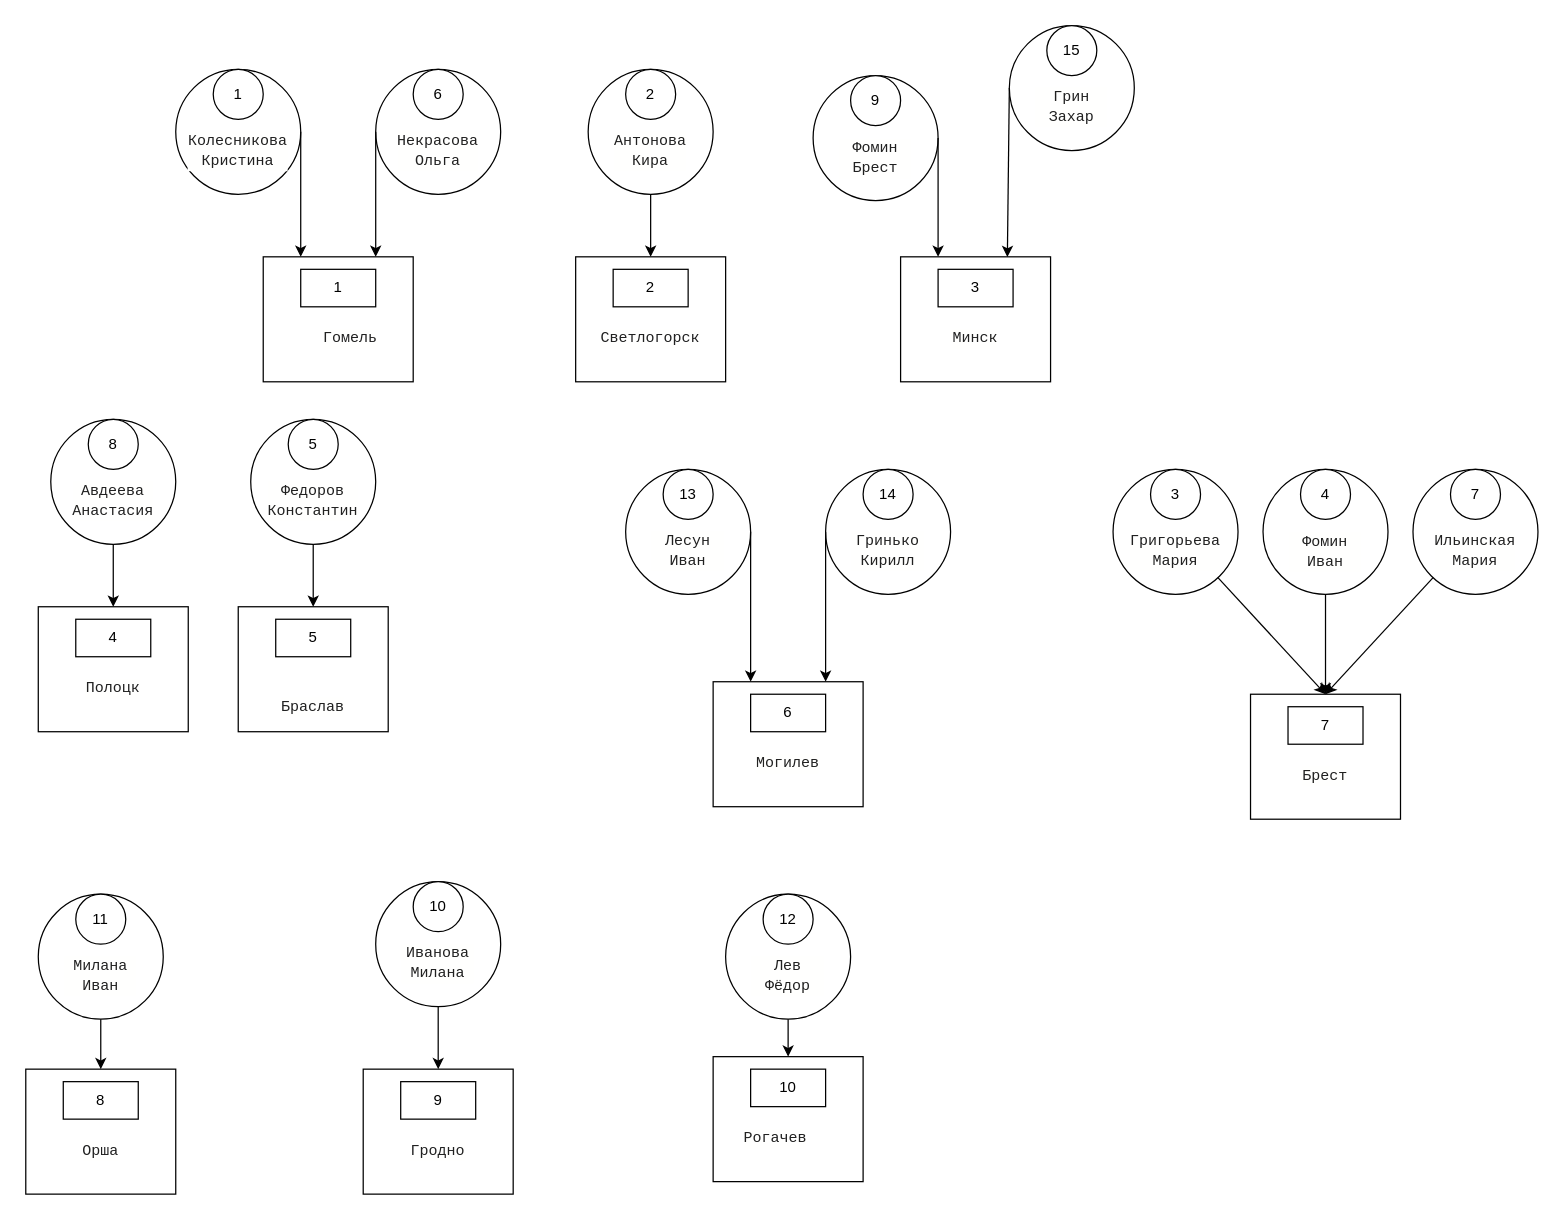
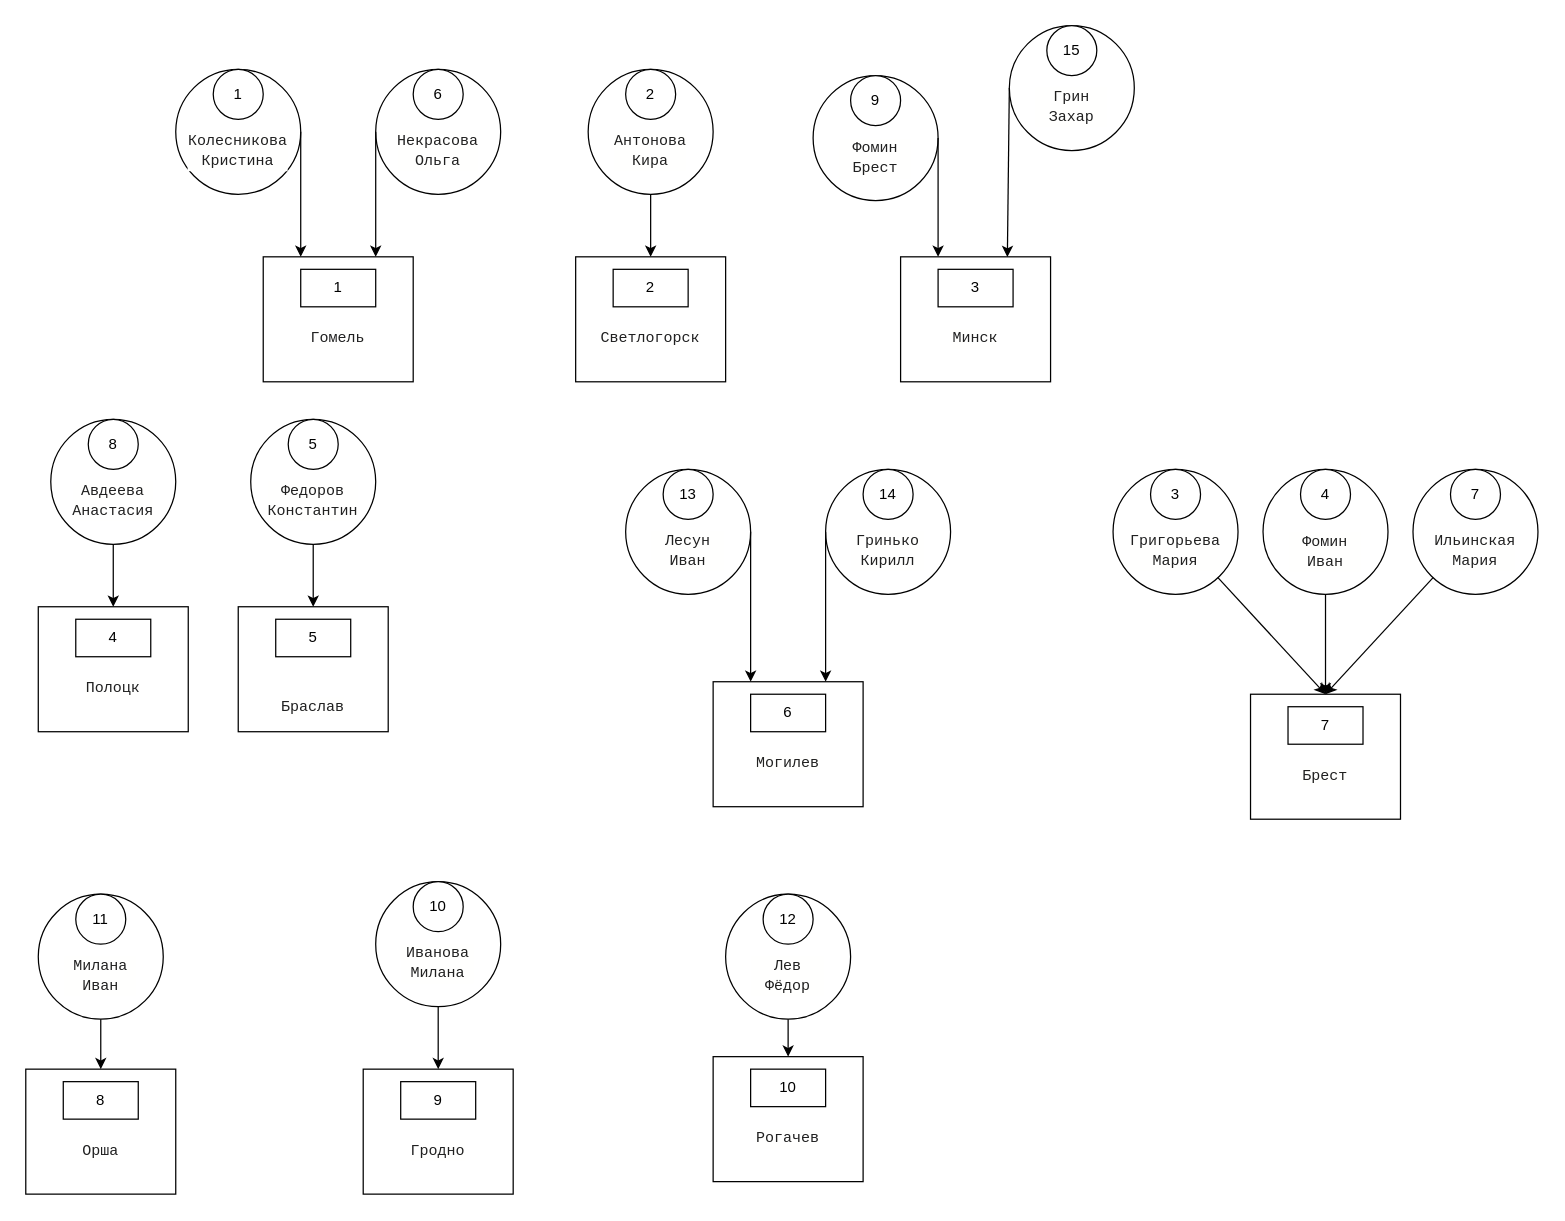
(351, 338) -> (338, 338)
(776, 1138) -> (788, 1138)
